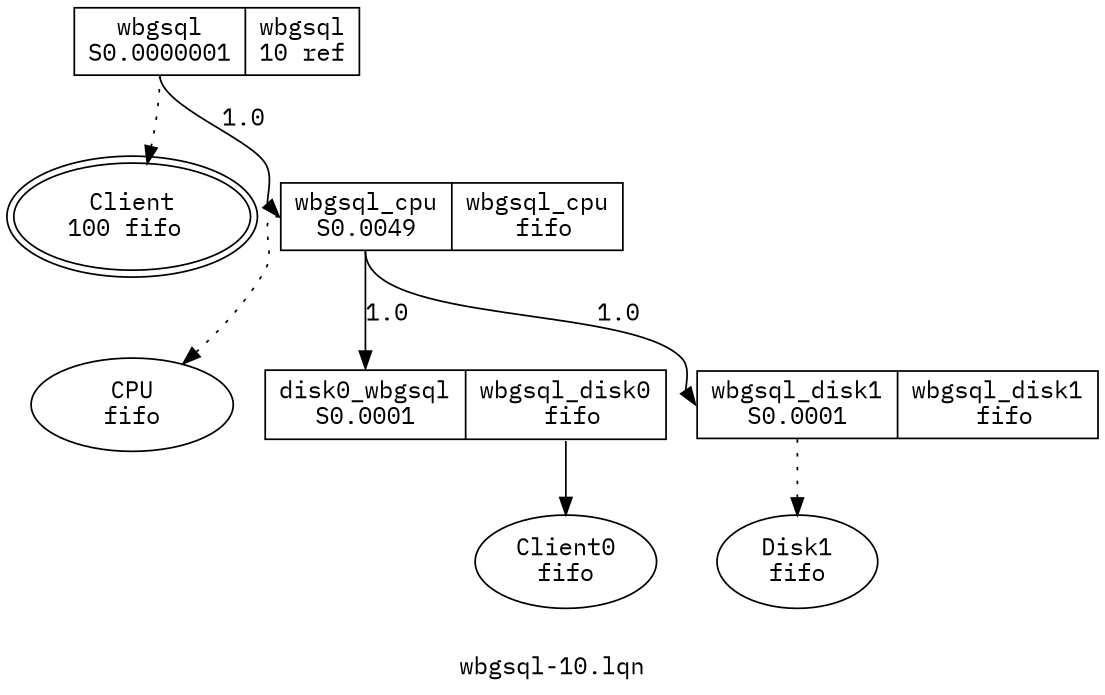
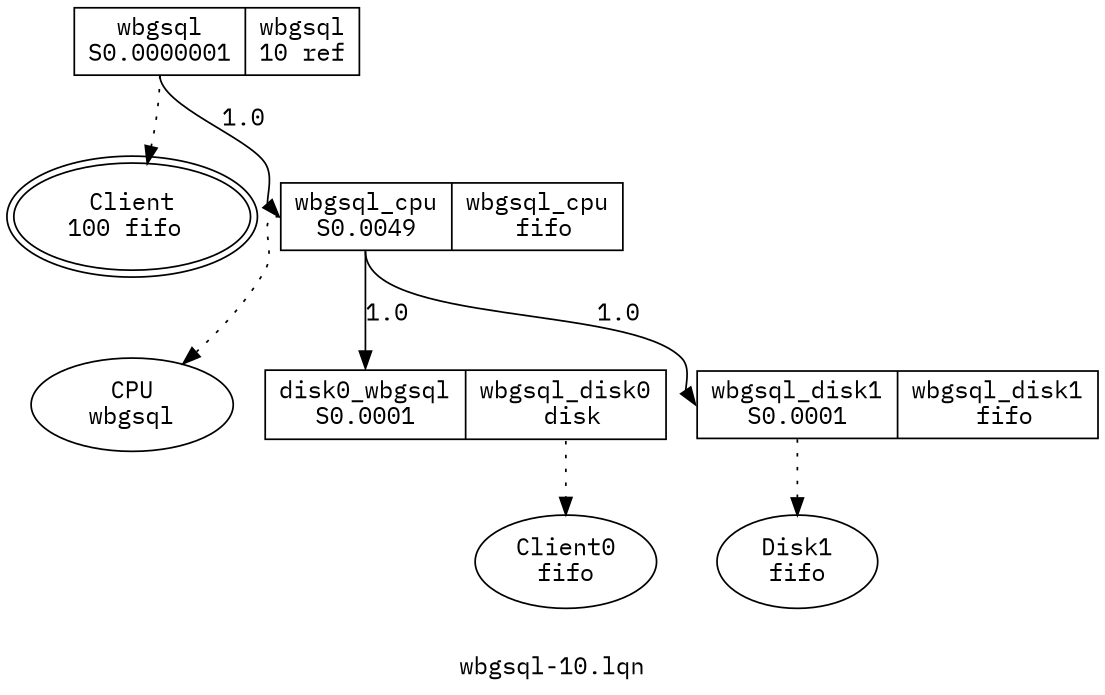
(132, 405) -> (132, 405)
(566, 417) -> (566, 417)
(566, 469) -> (566, 469)
